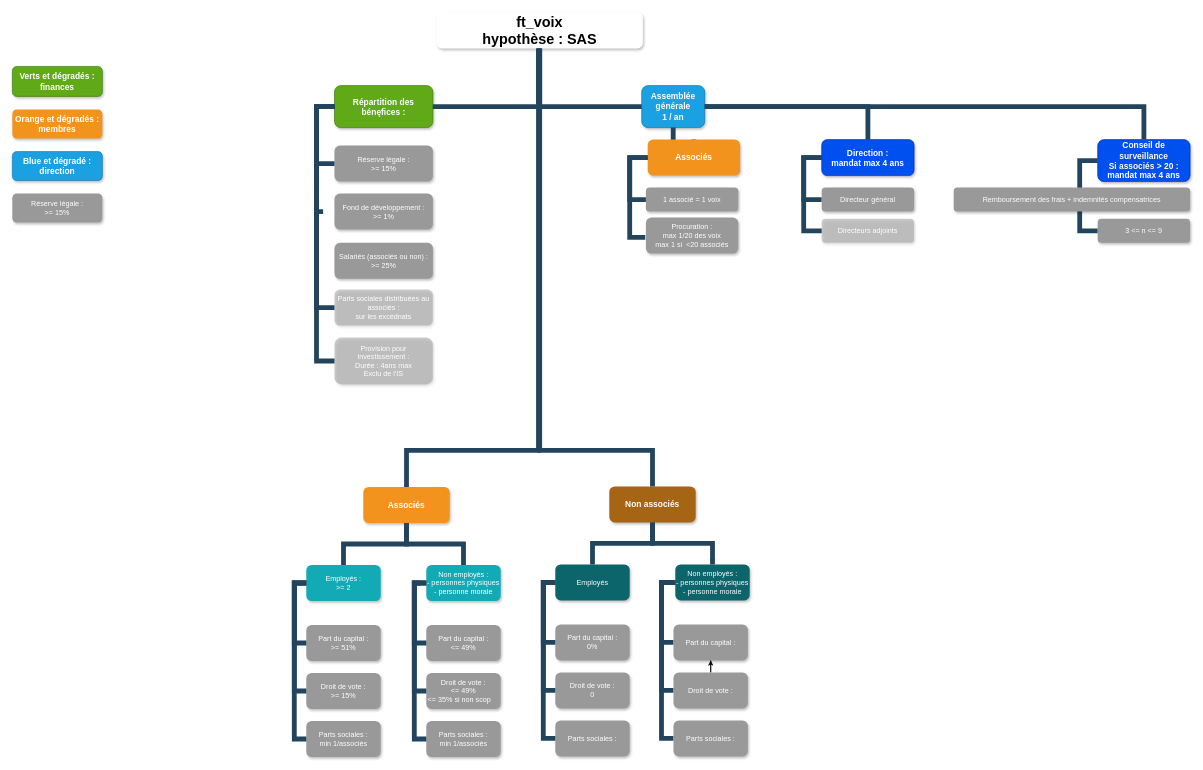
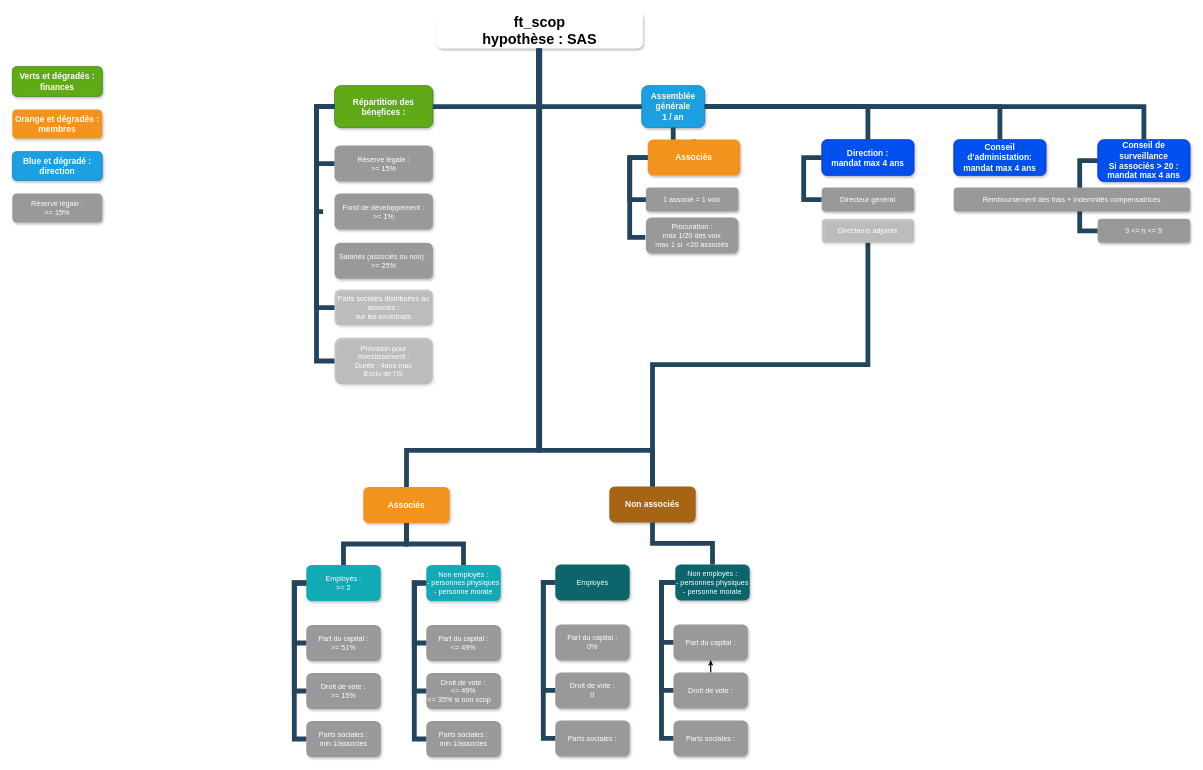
(540, 30) -> (540, 30)
none -> (1000, 125)
none -> (1000, 158)
(804, 225) -> none
(612, 543) -> (779, 365)
(550, 642) -> none
